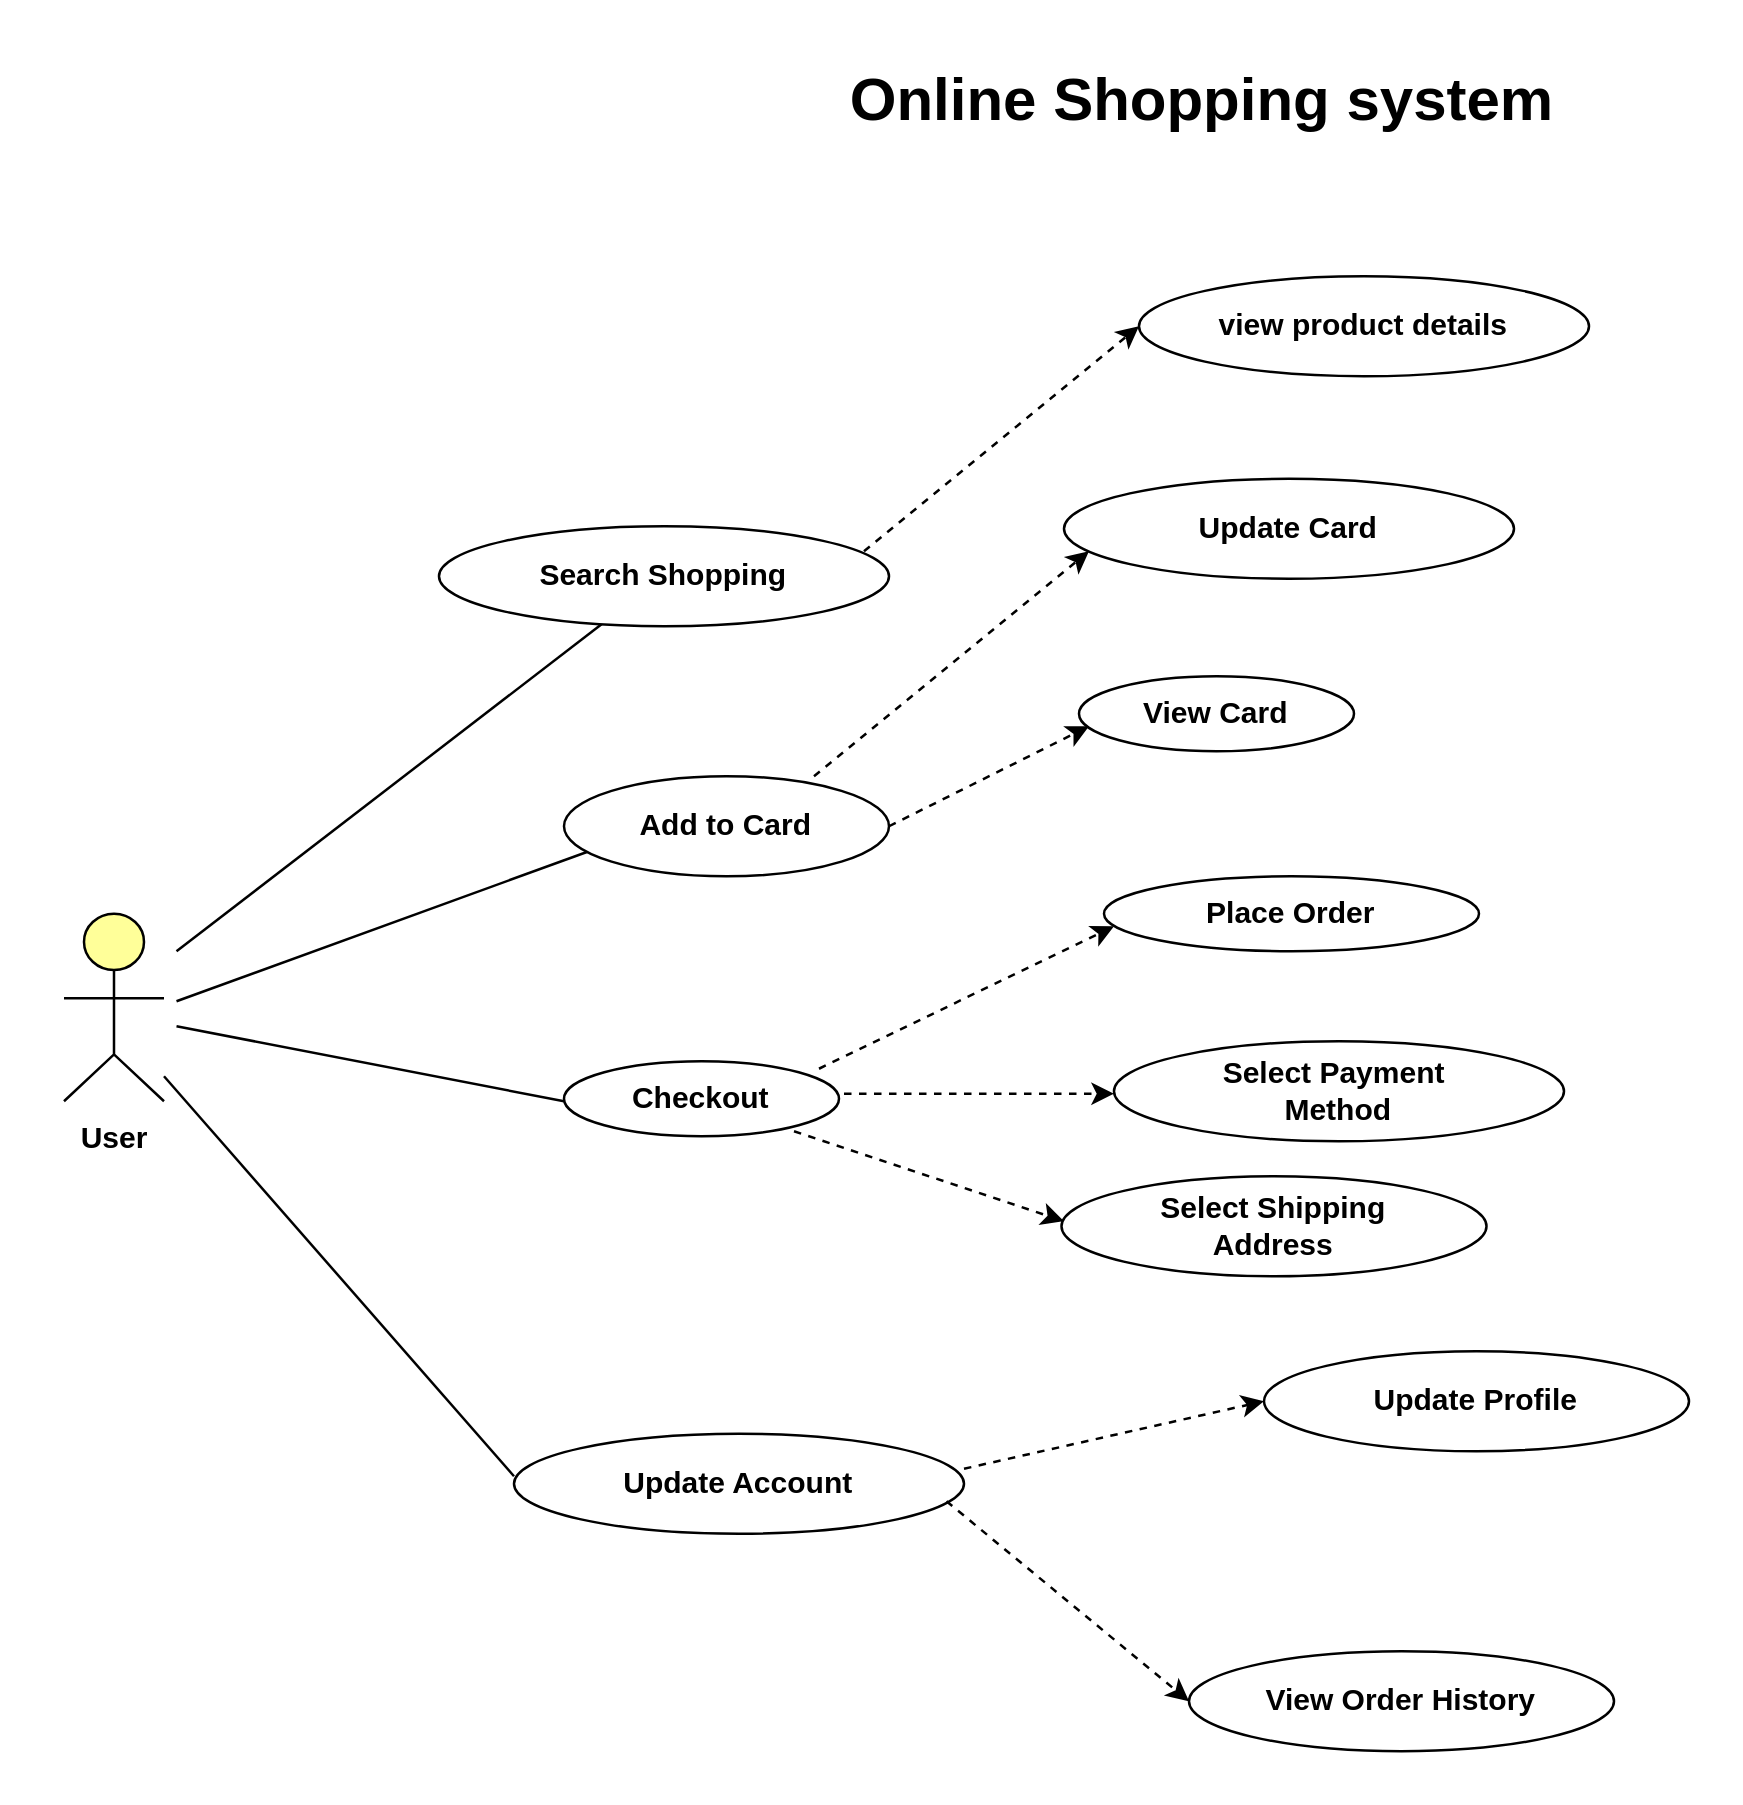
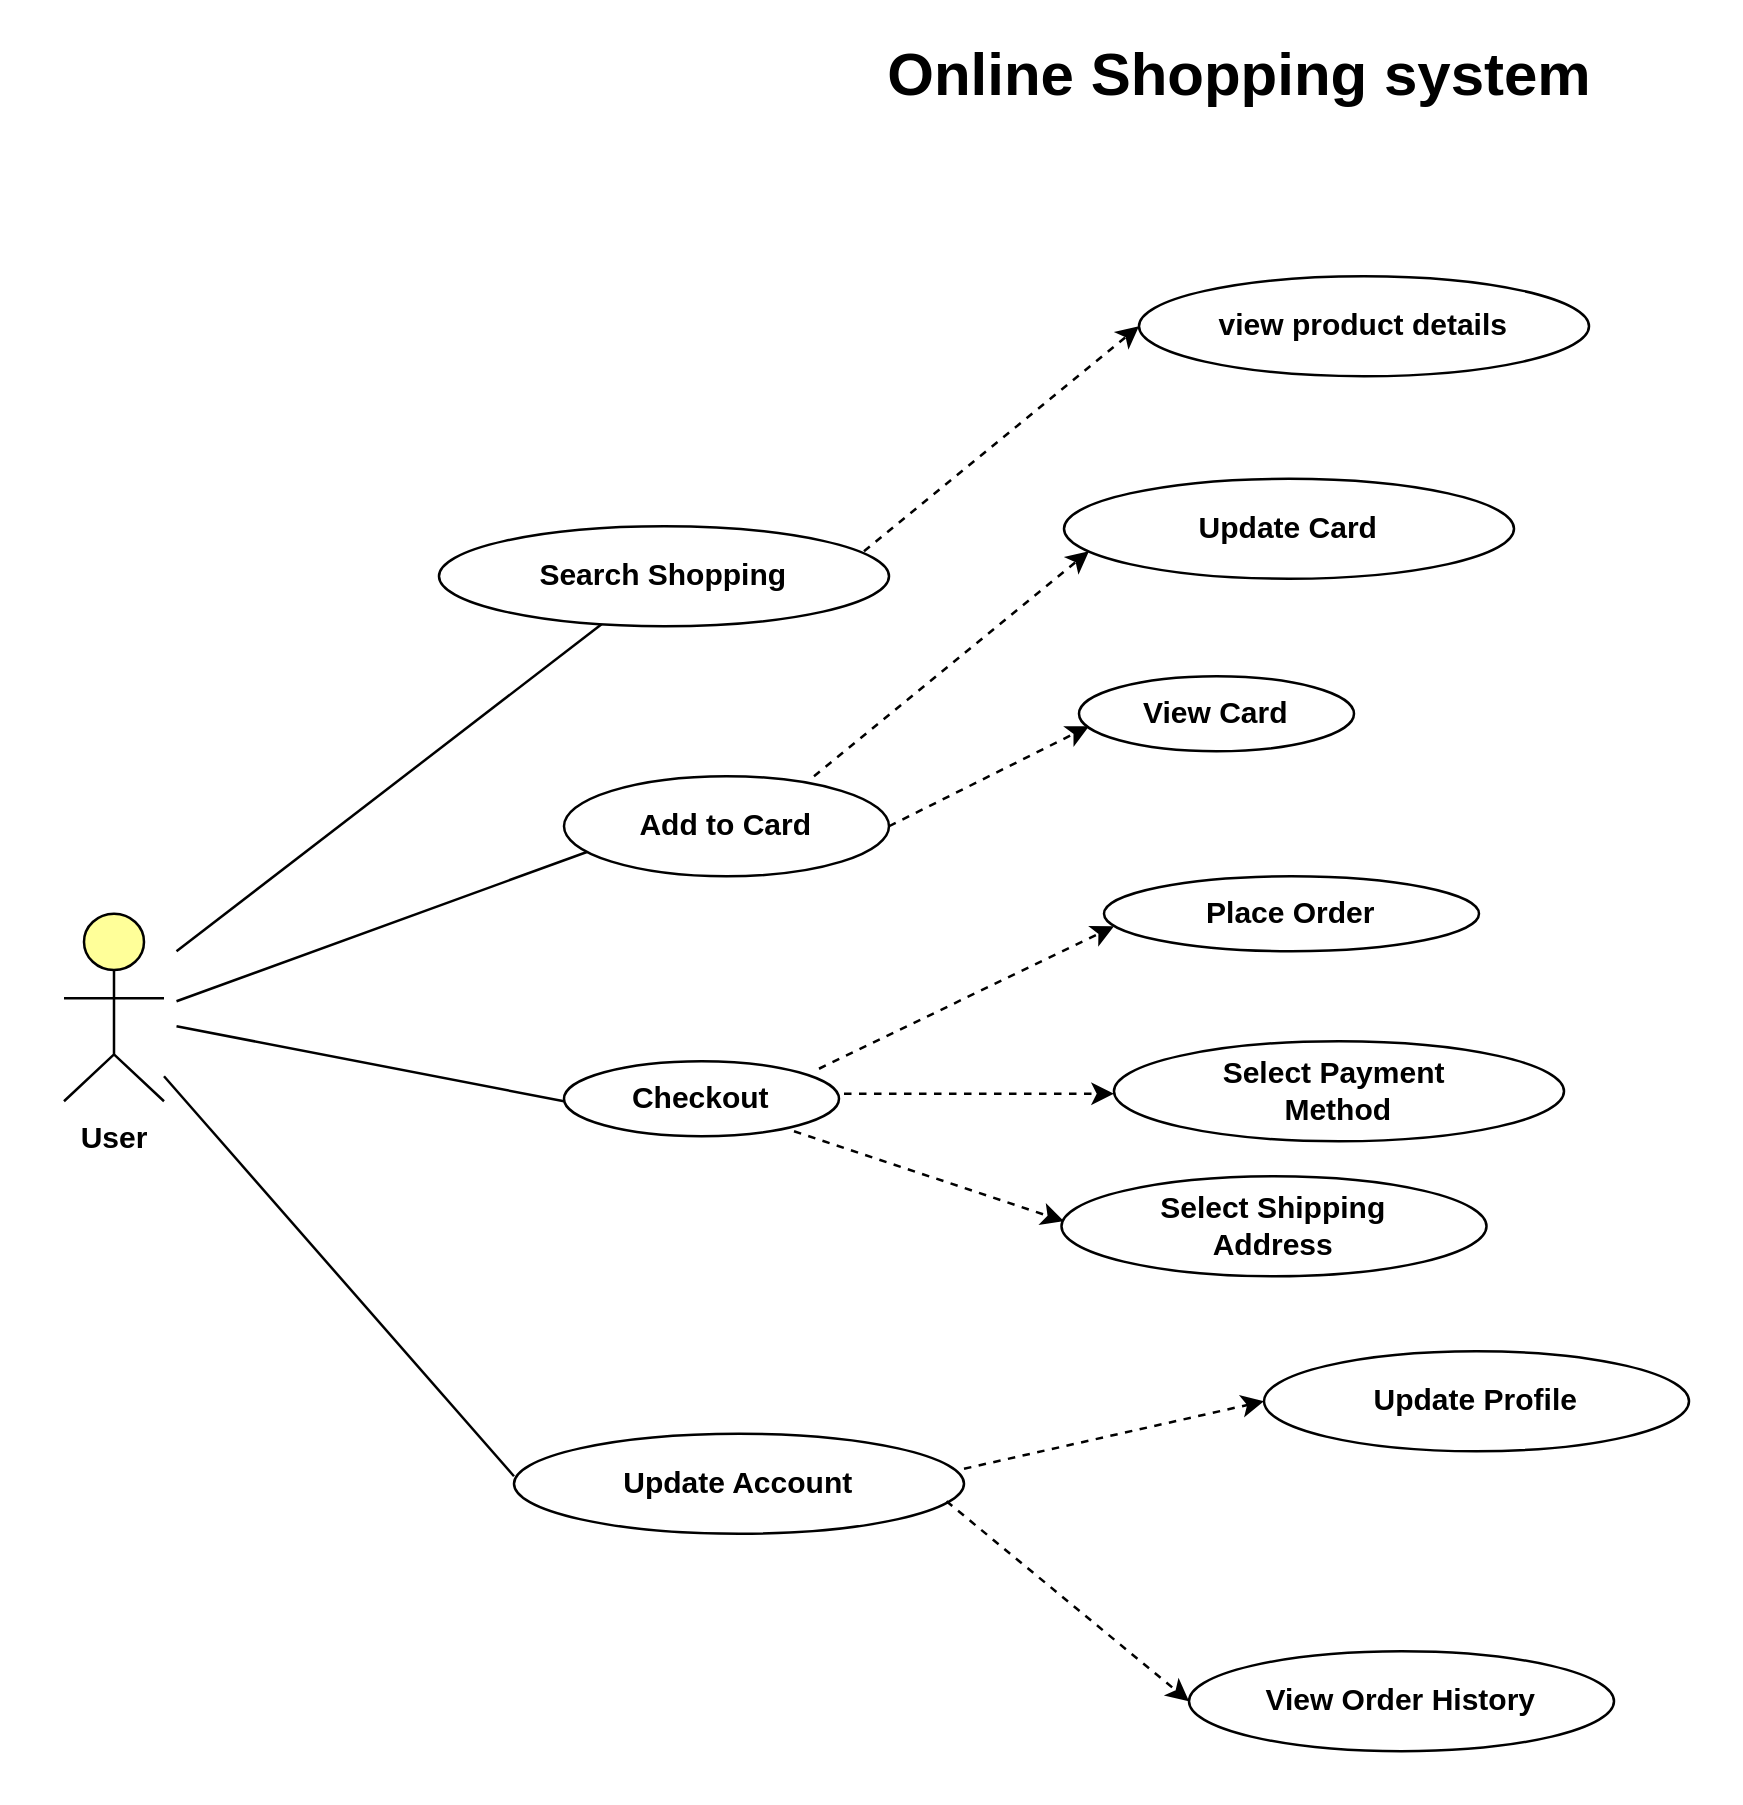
(1201, 101) -> (1239, 76)
